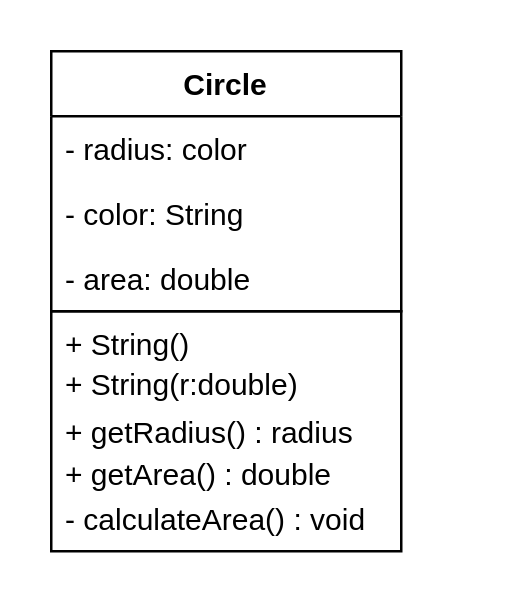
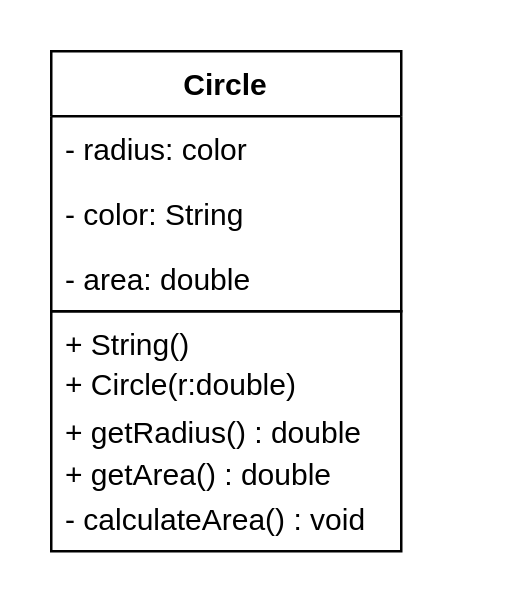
(201, 385) -> (197, 385)
(226, 433) -> (226, 433)
